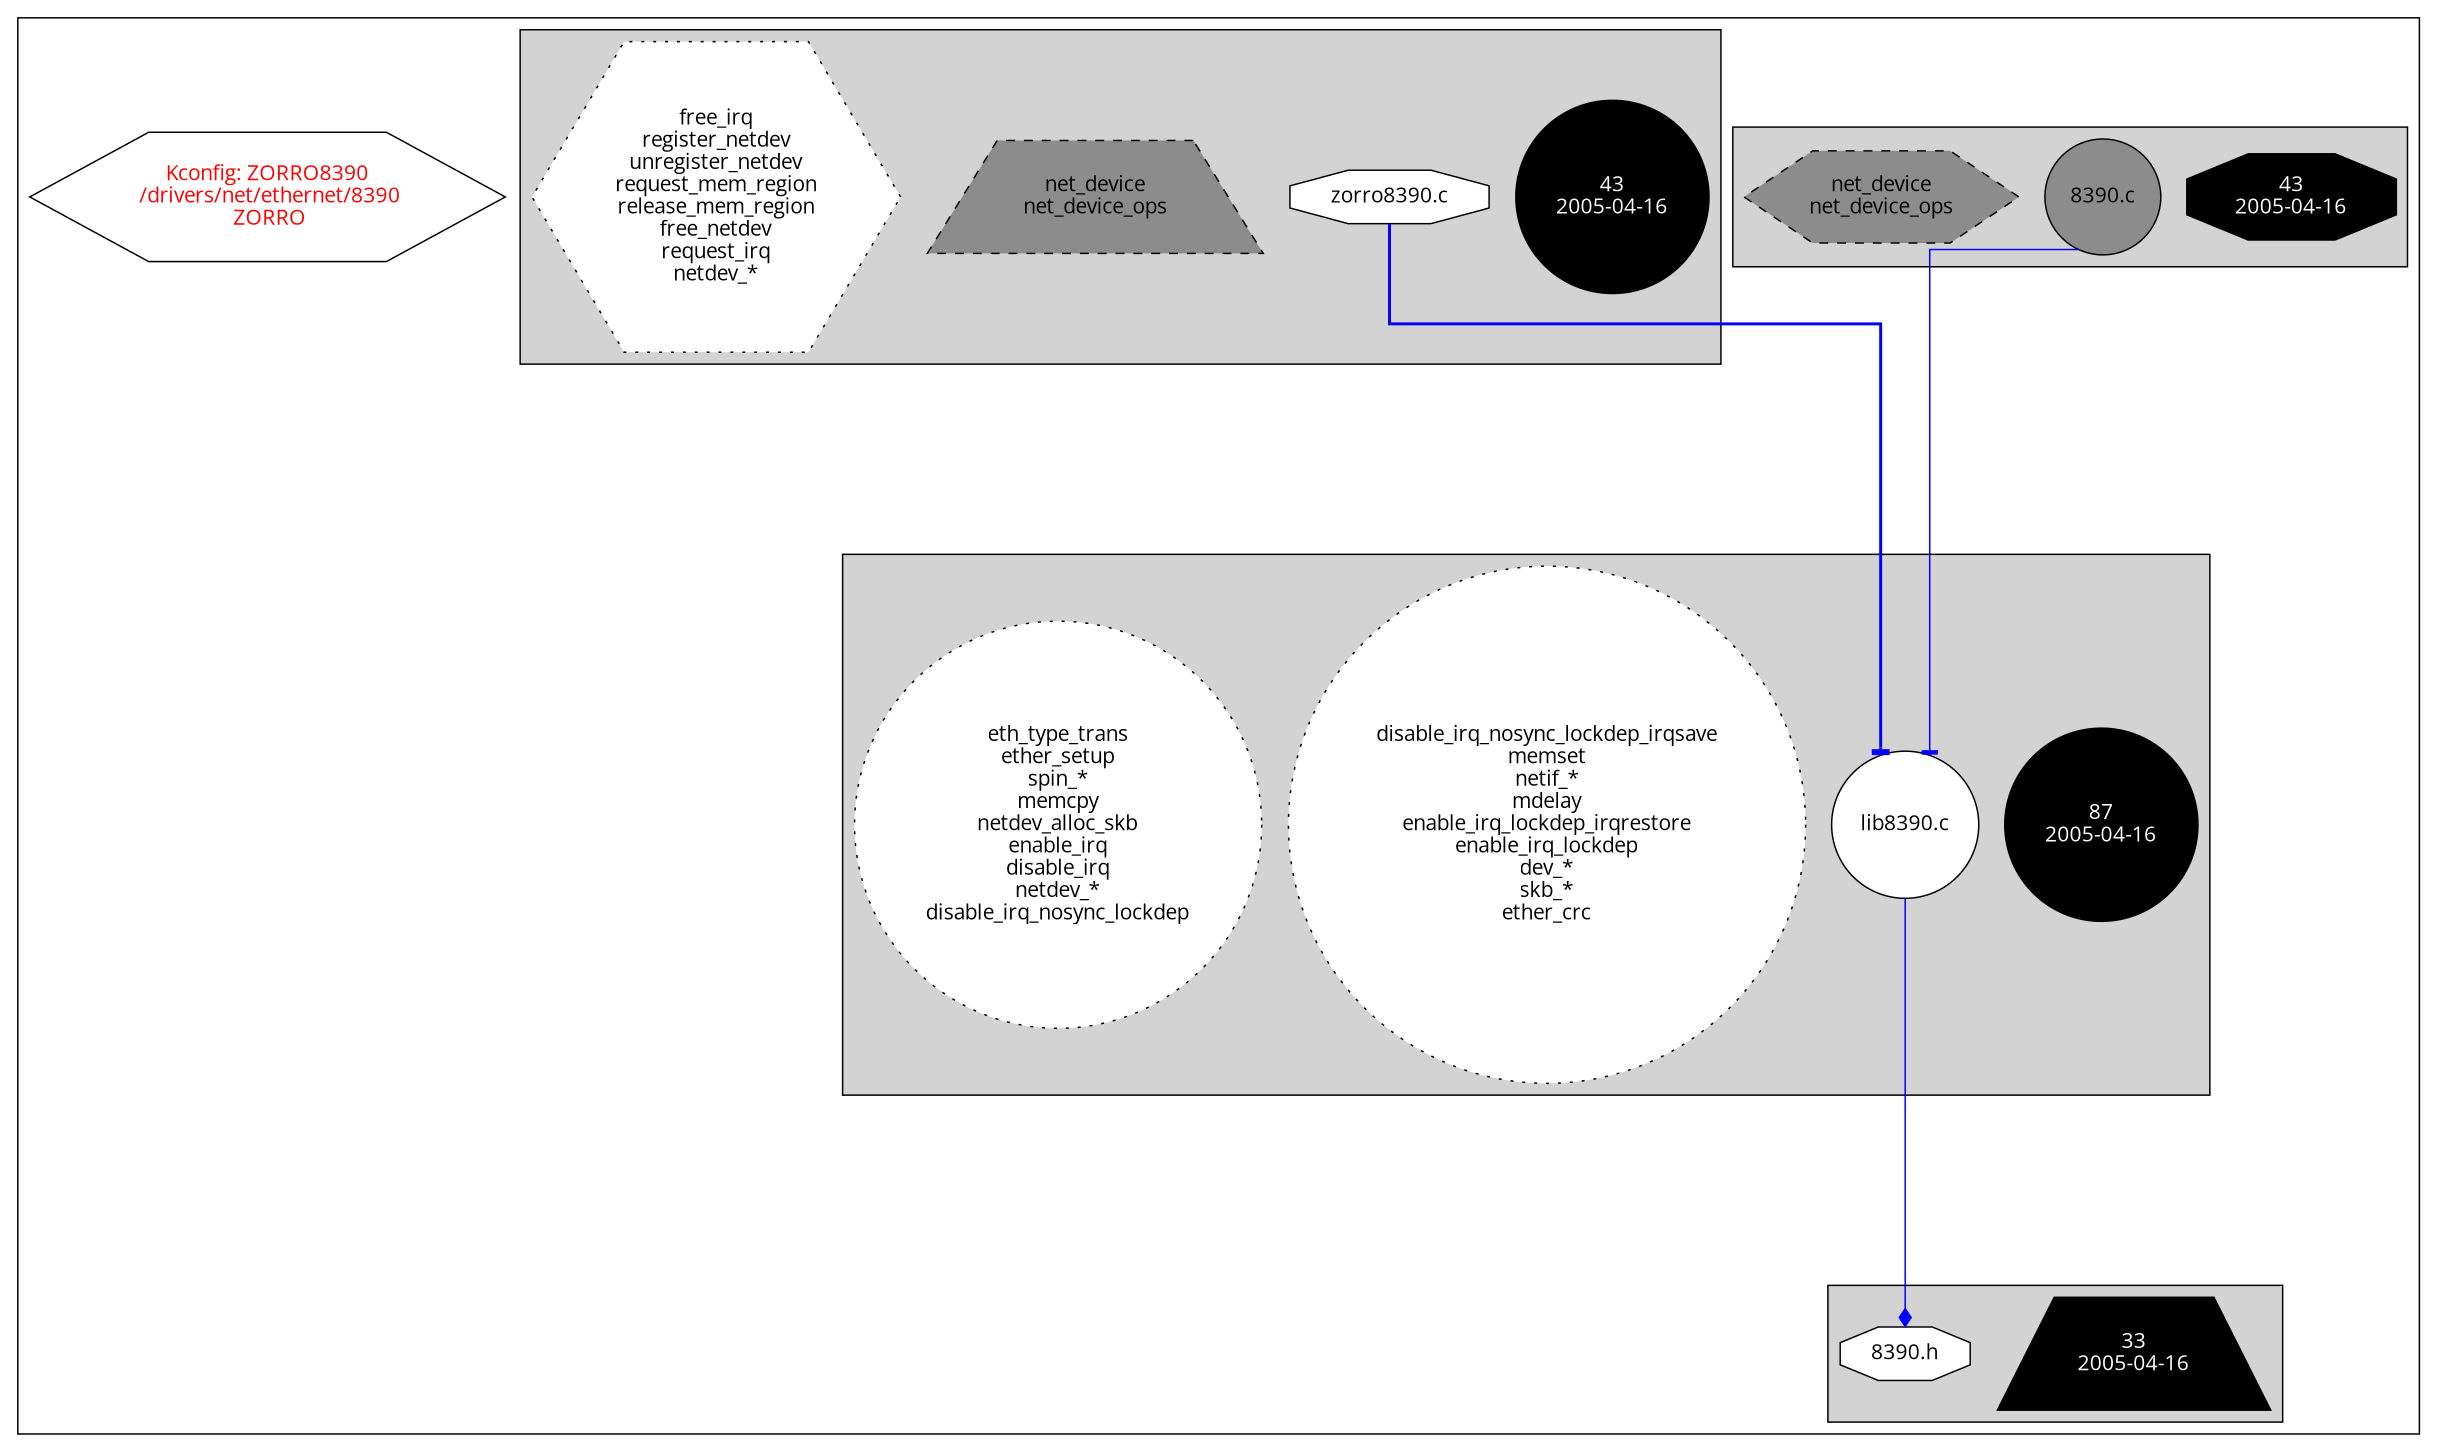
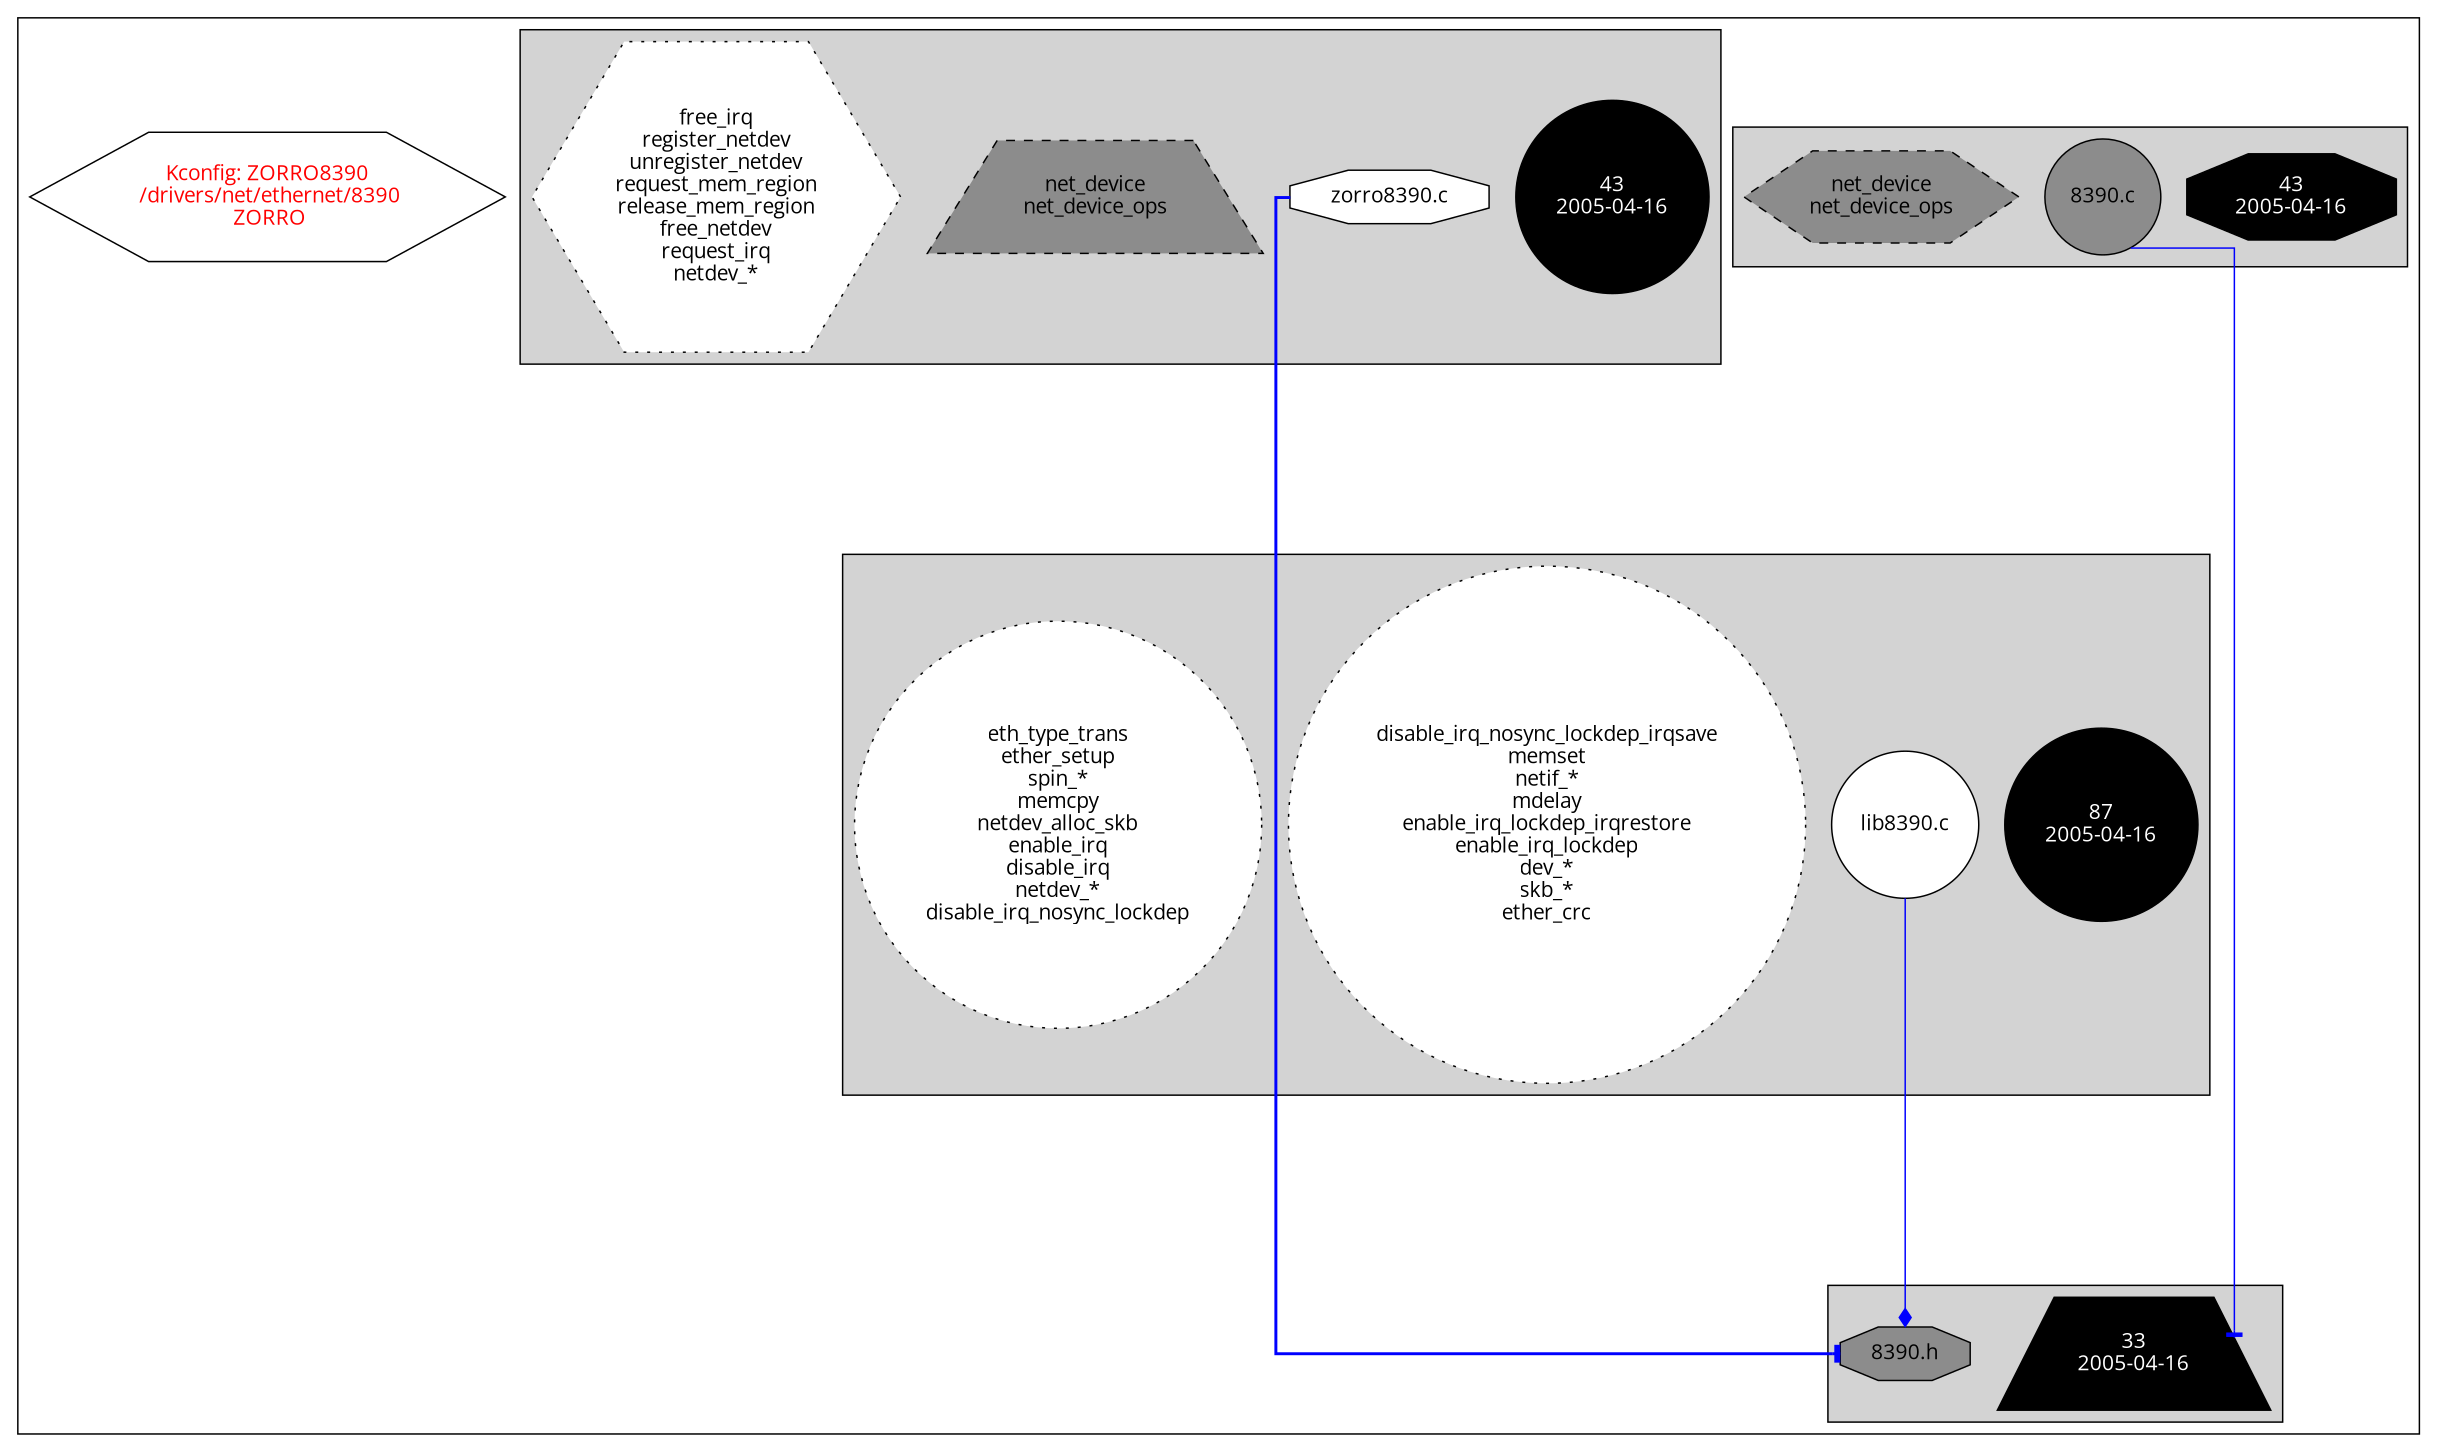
(1797, 324) -> (1276, 1047)
(1930, 425) -> (2234, 737)
(1905, 1354) -> (1905, 1354)
